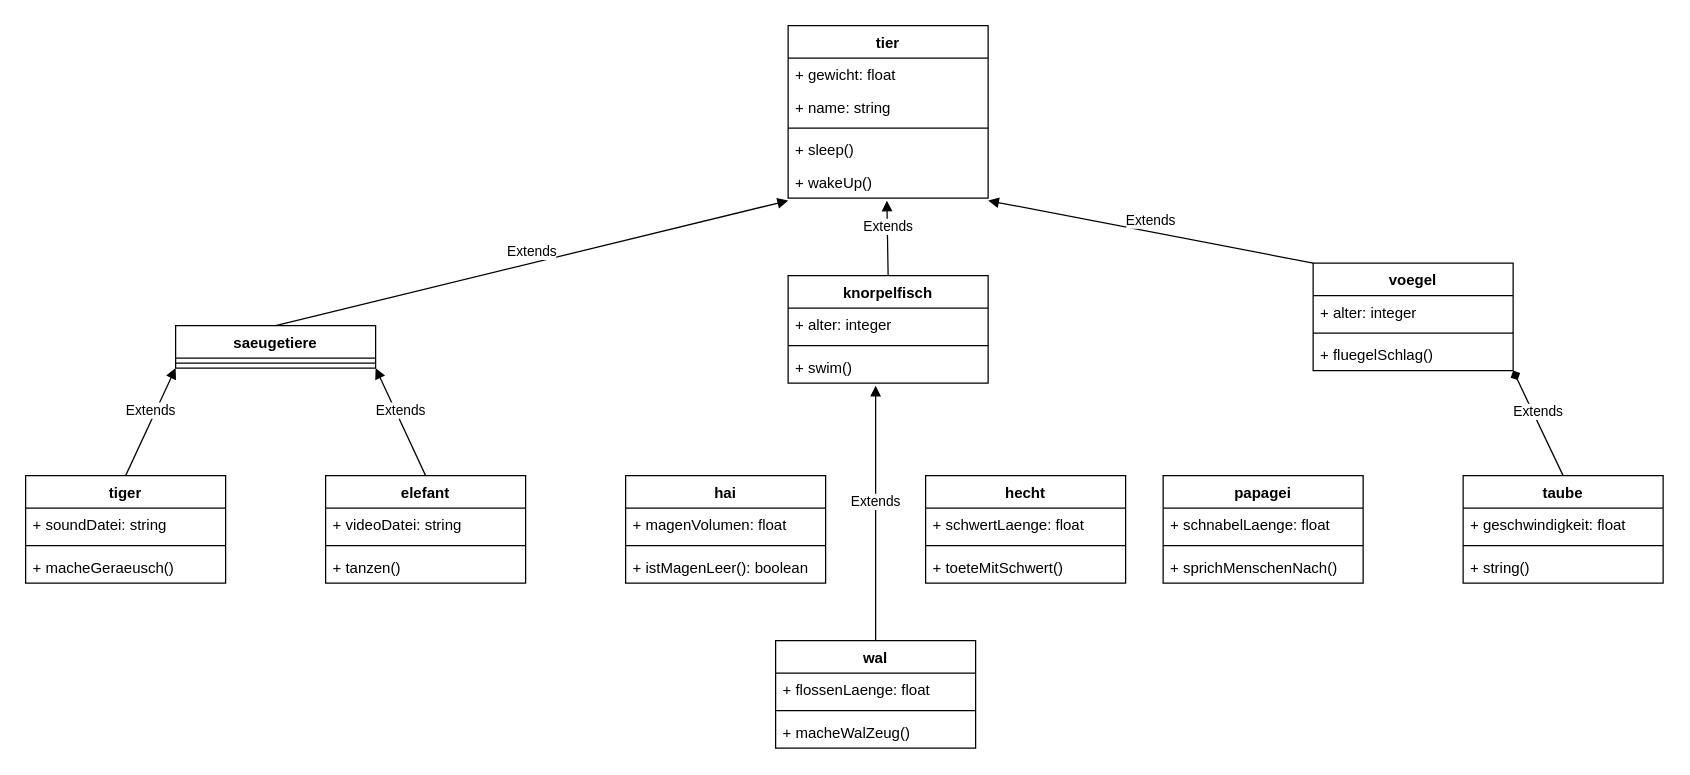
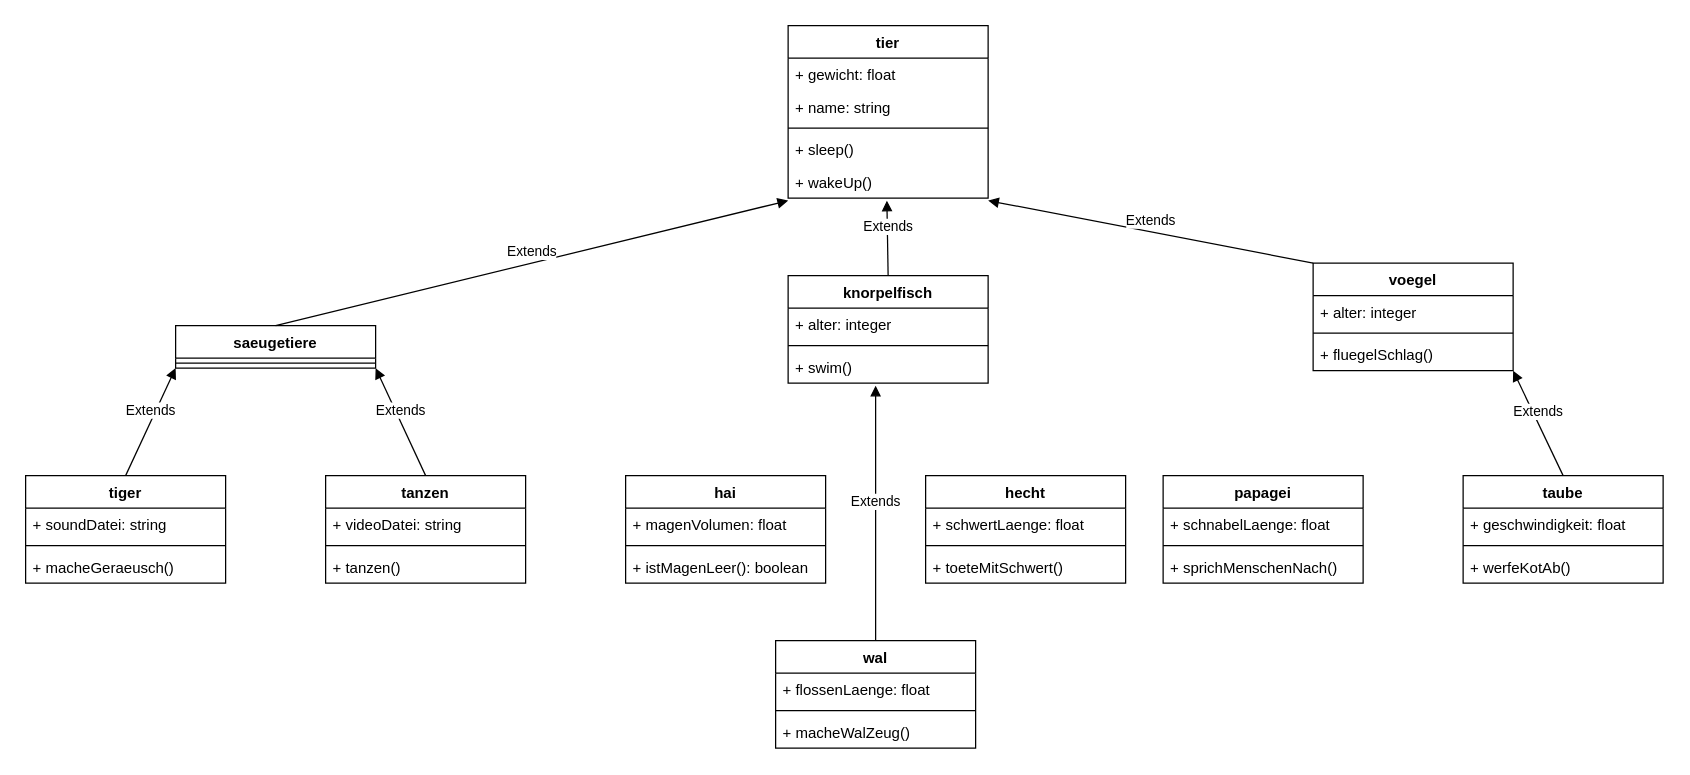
(1518, 380) -> (1518, 381)
(425, 493) -> (425, 493)
(1508, 568) -> (1527, 568)
